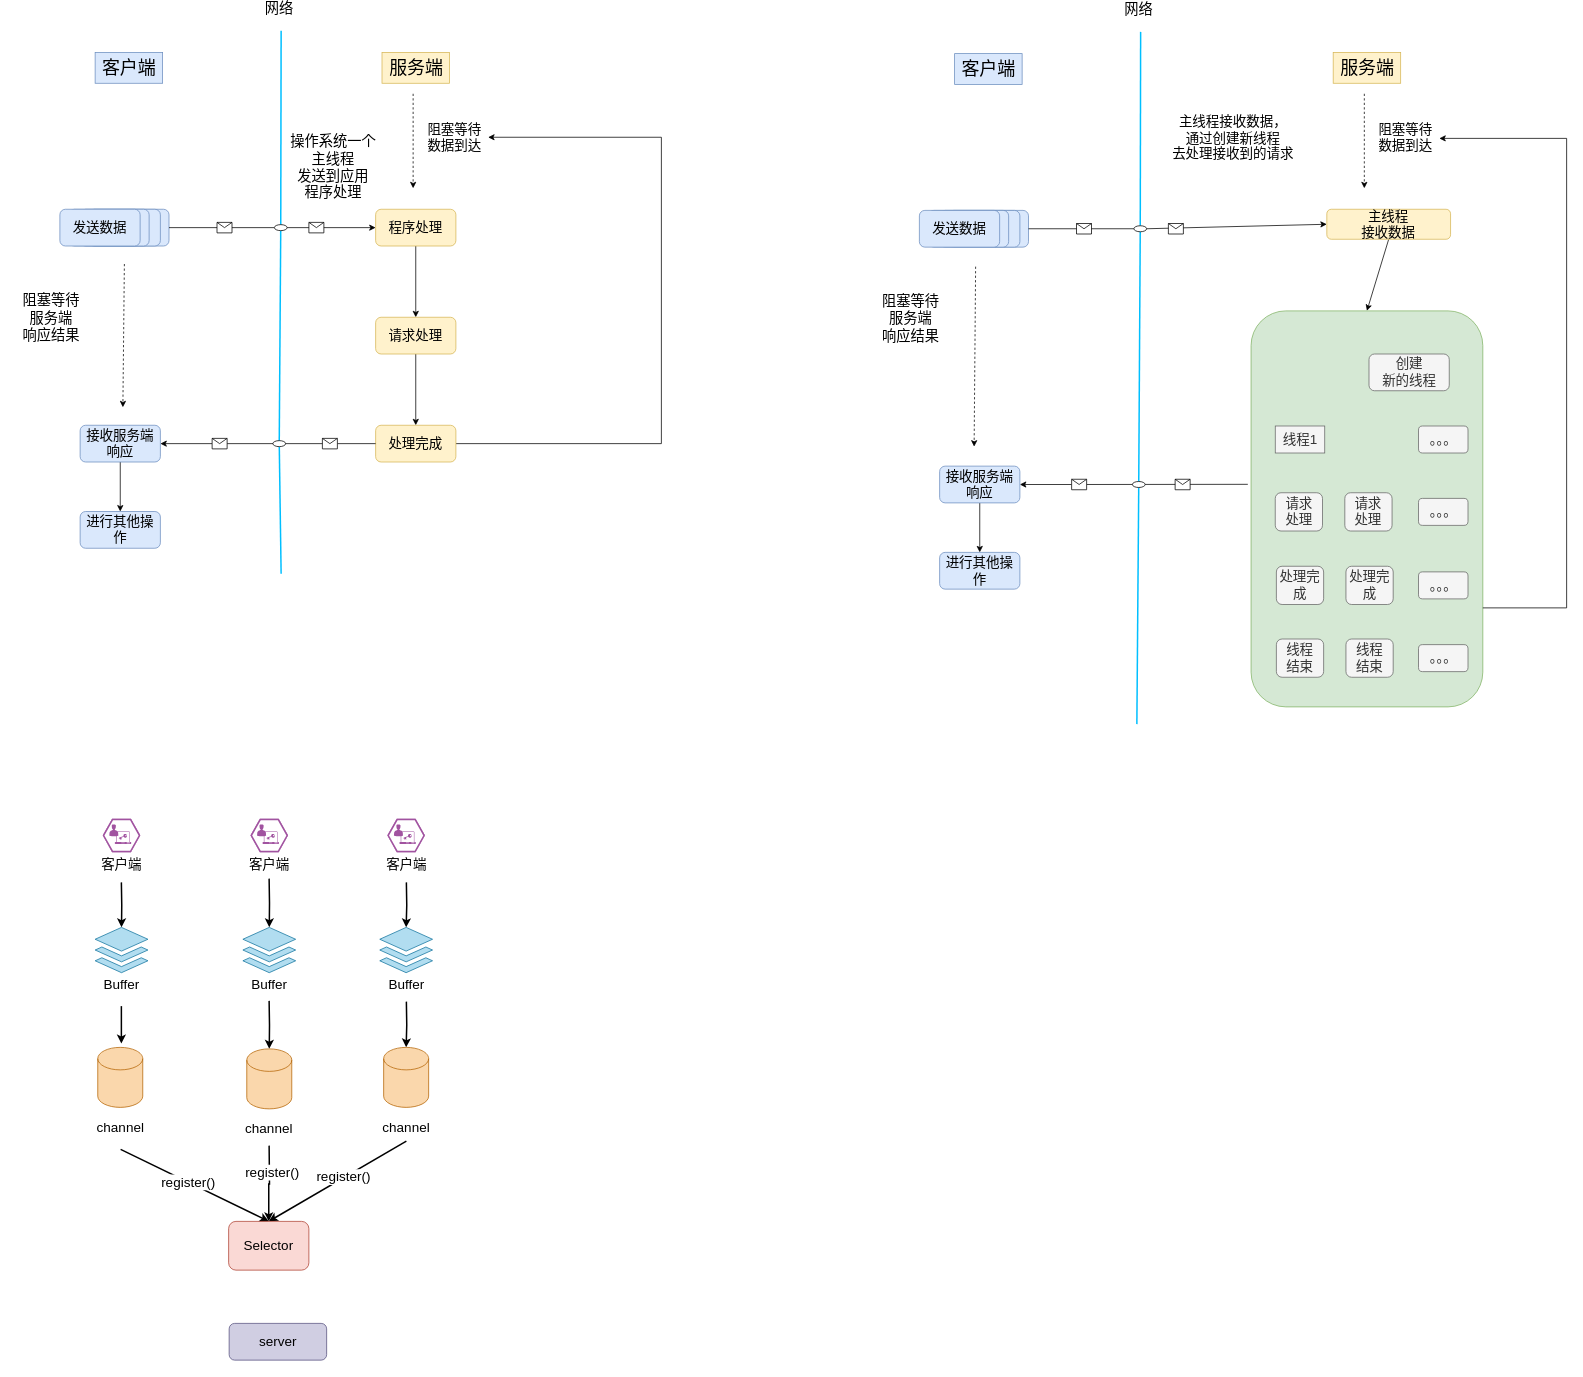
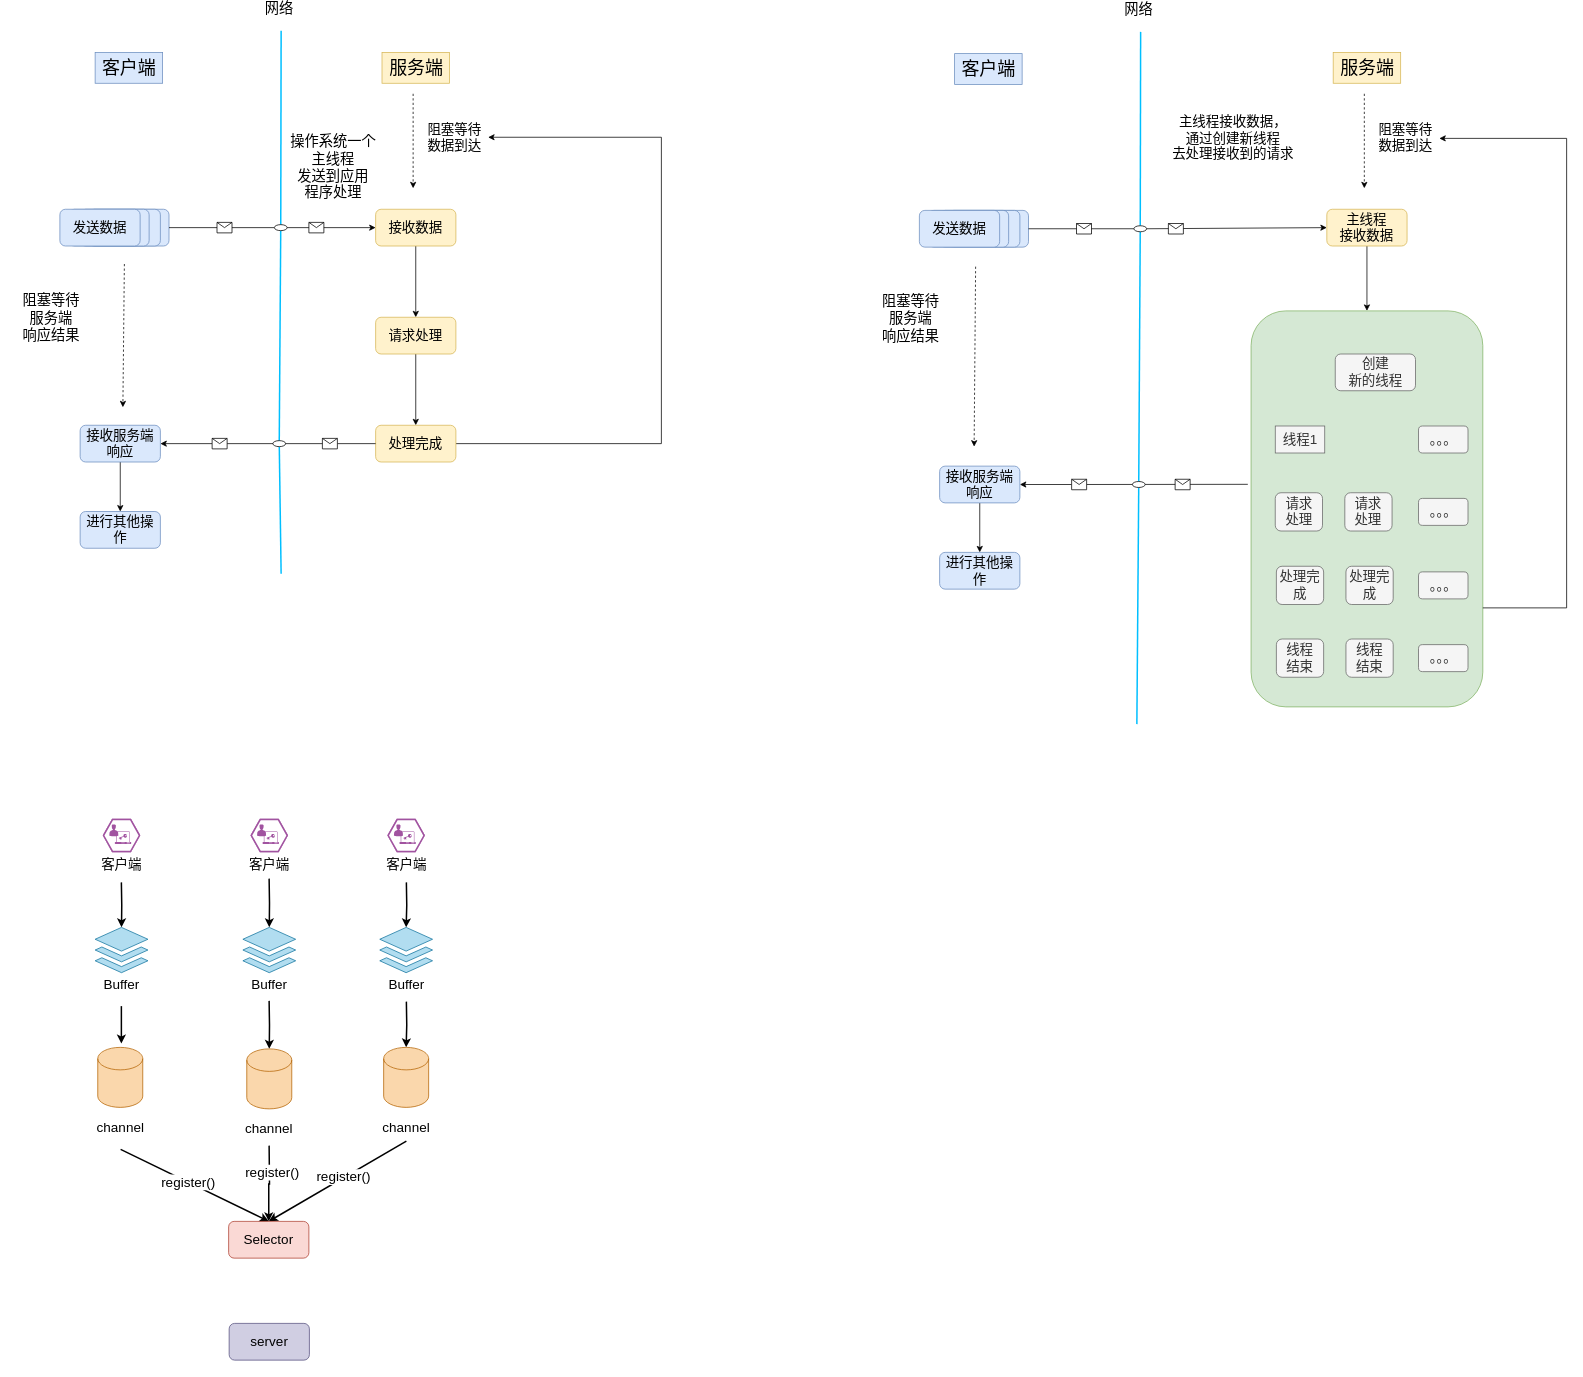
(1388, 224) -> (1367, 228)
(416, 228) -> (416, 228)
(1409, 372) -> (1375, 372)
(269, 1246) -> (269, 1240)
(278, 1342) -> (269, 1342)
